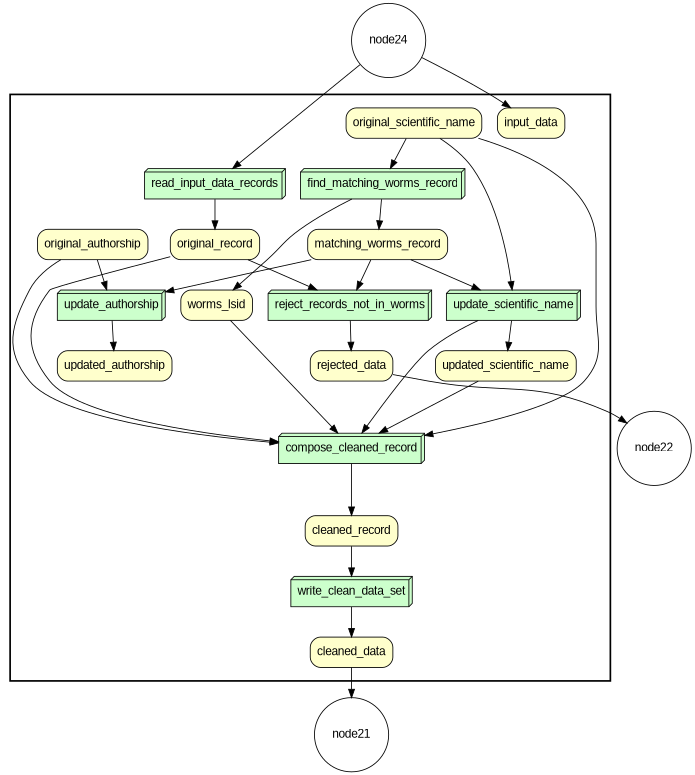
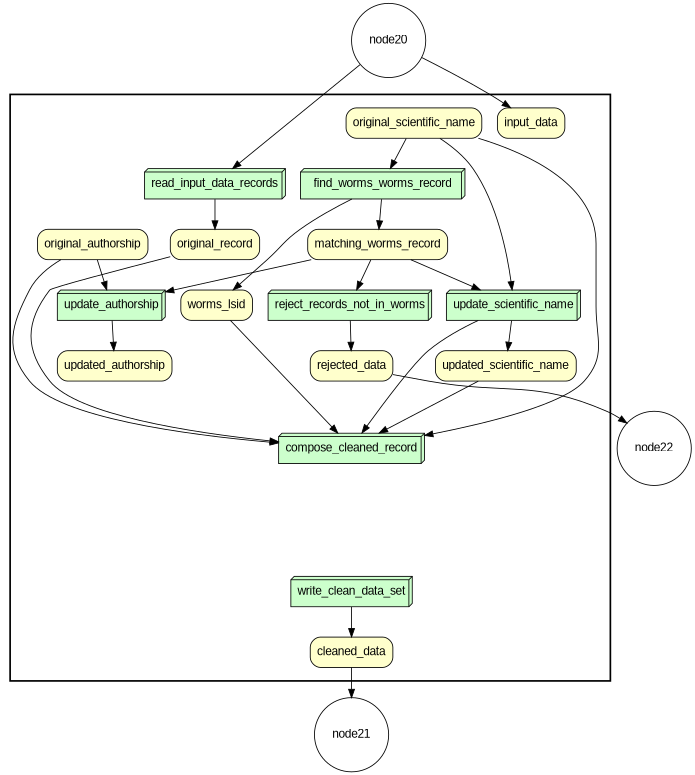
(389, 40) -> (389, 40)
(383, 184) -> (383, 184)
(279, 273) -> none
(352, 531) -> none
